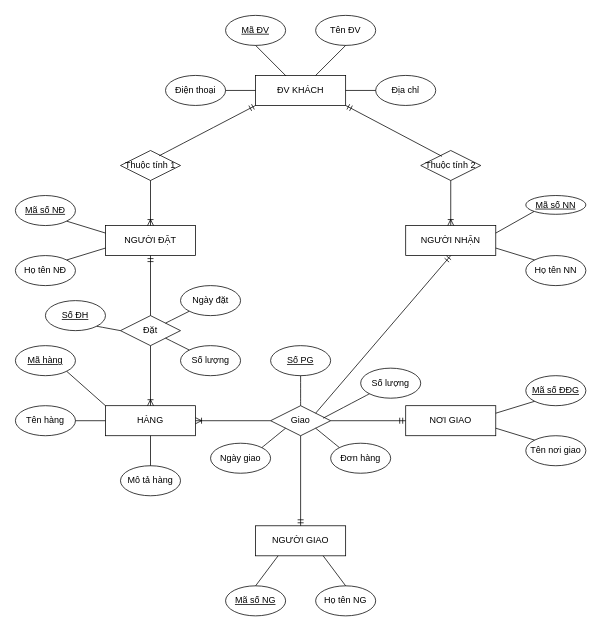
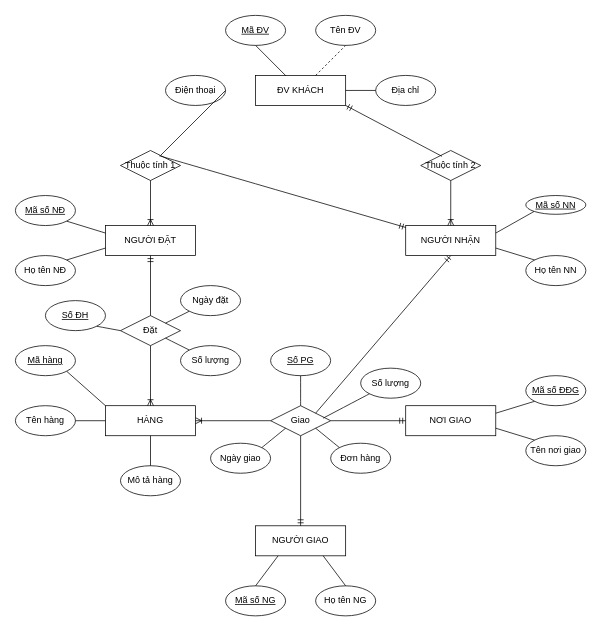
(330, 60) -> (330, 60)
(240, 90) -> (195, 120)
(208, 130) -> (285, 192)
